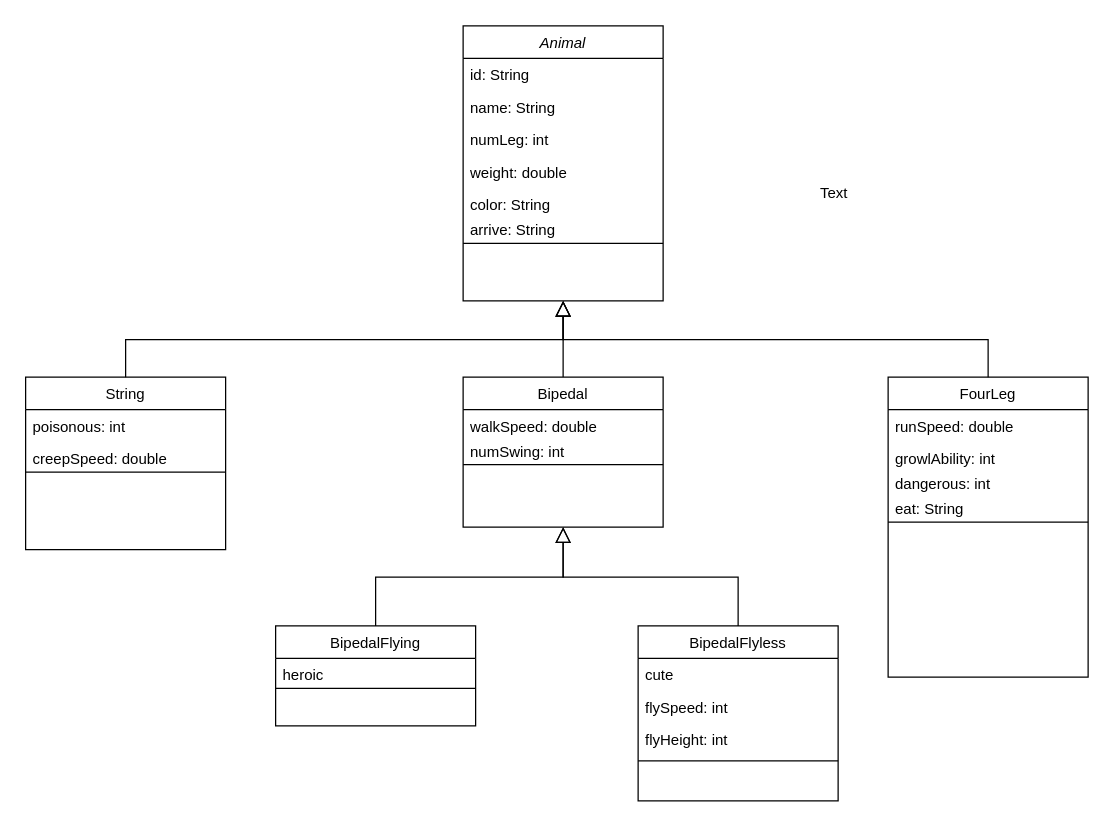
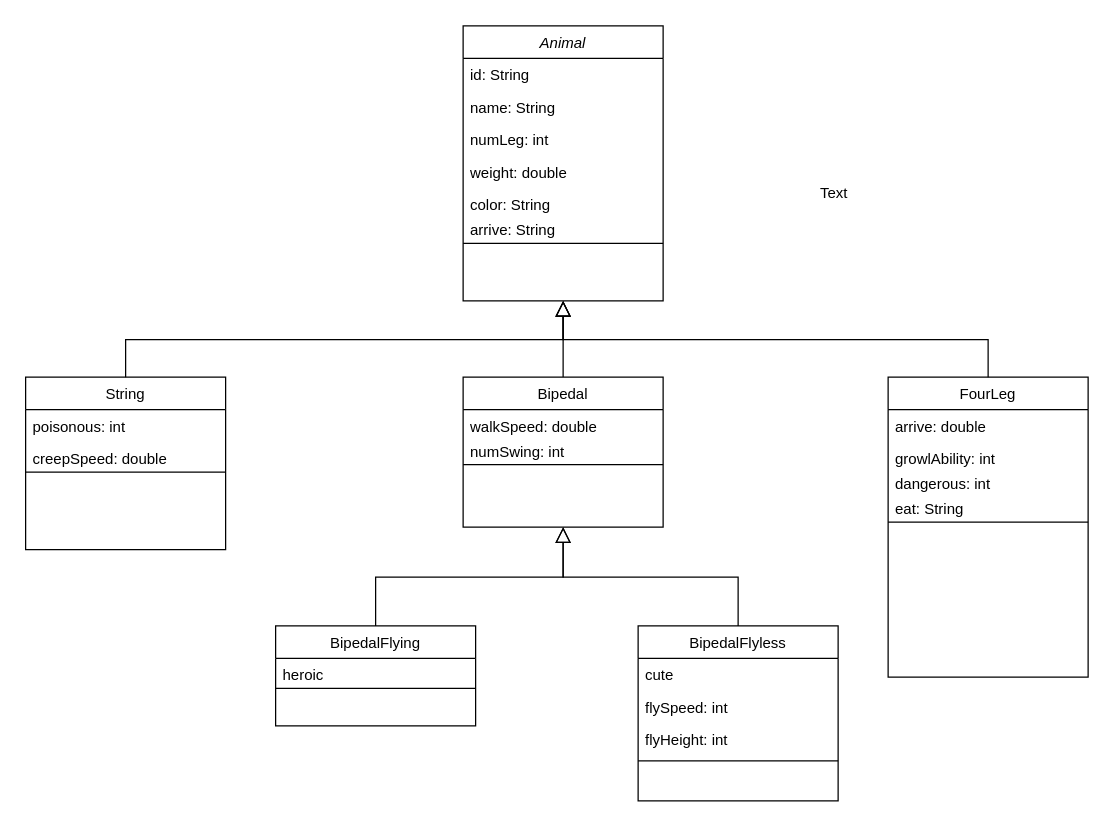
(956, 426) -> (946, 426)
